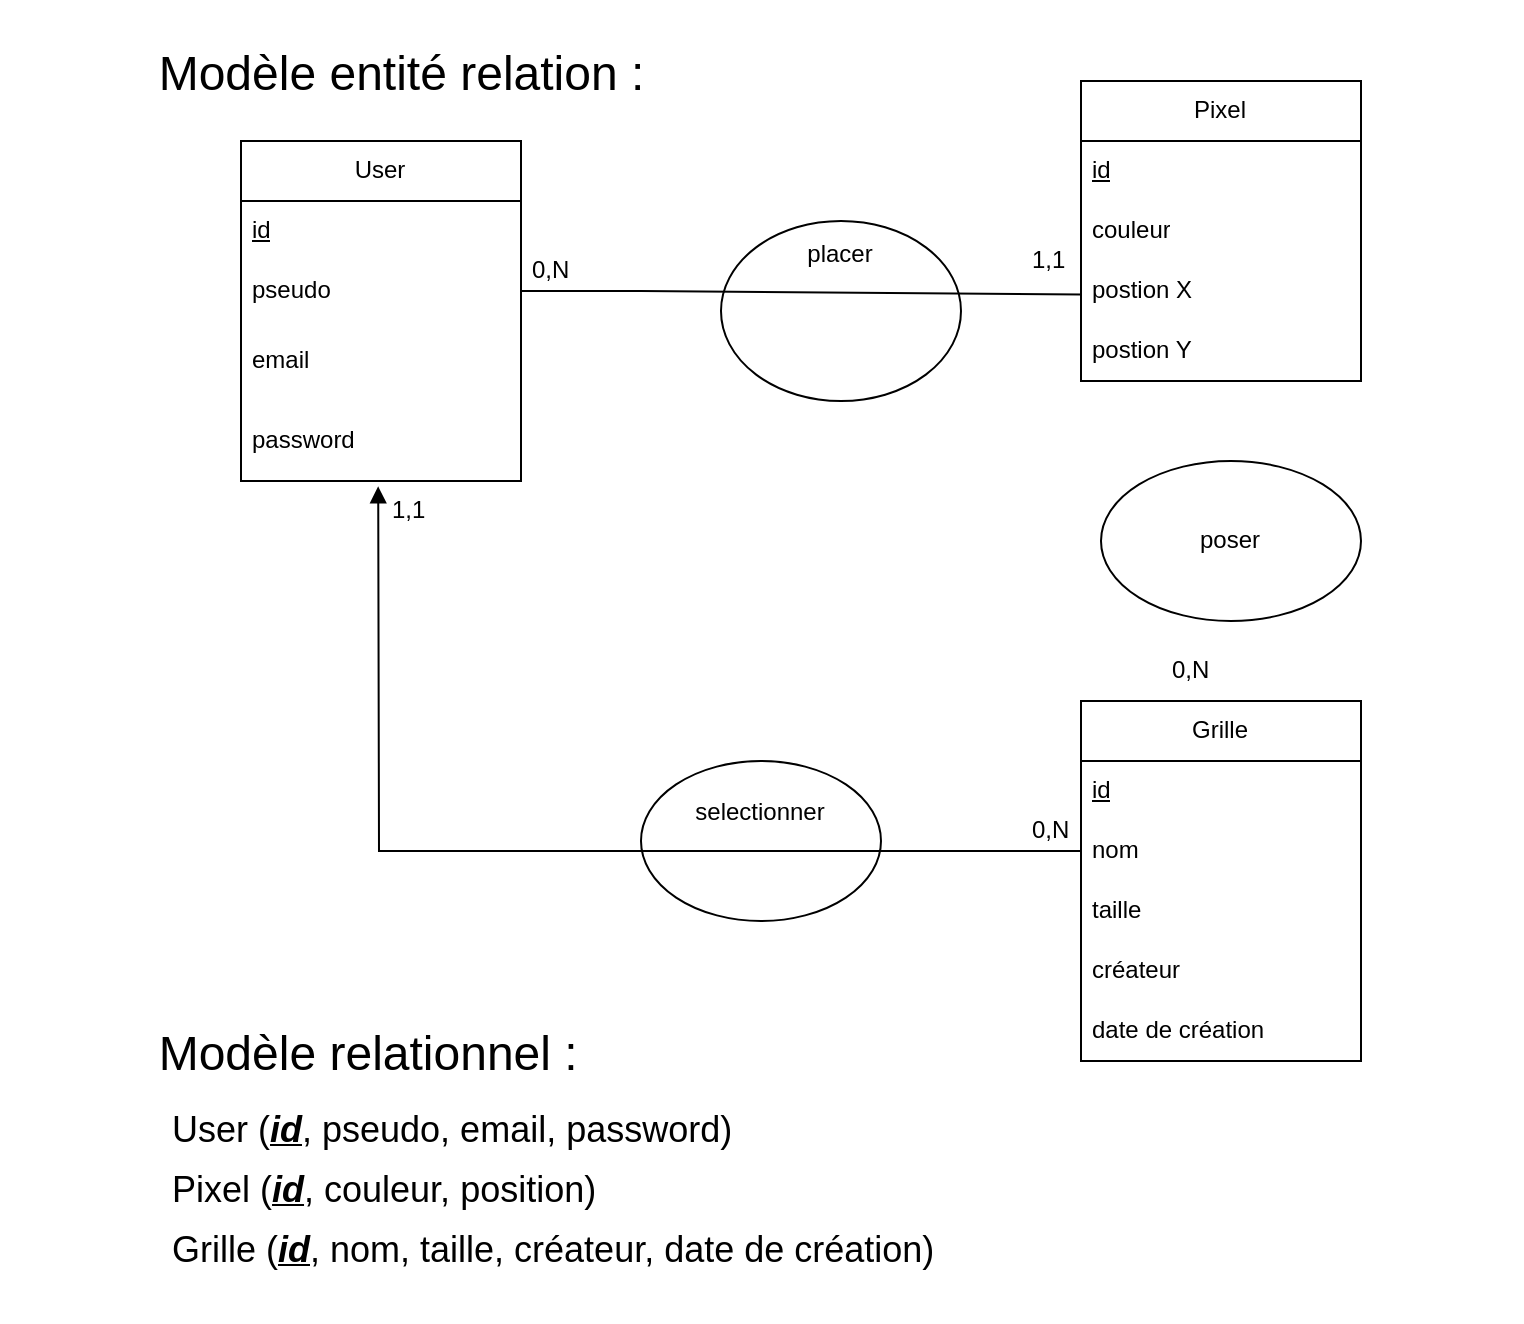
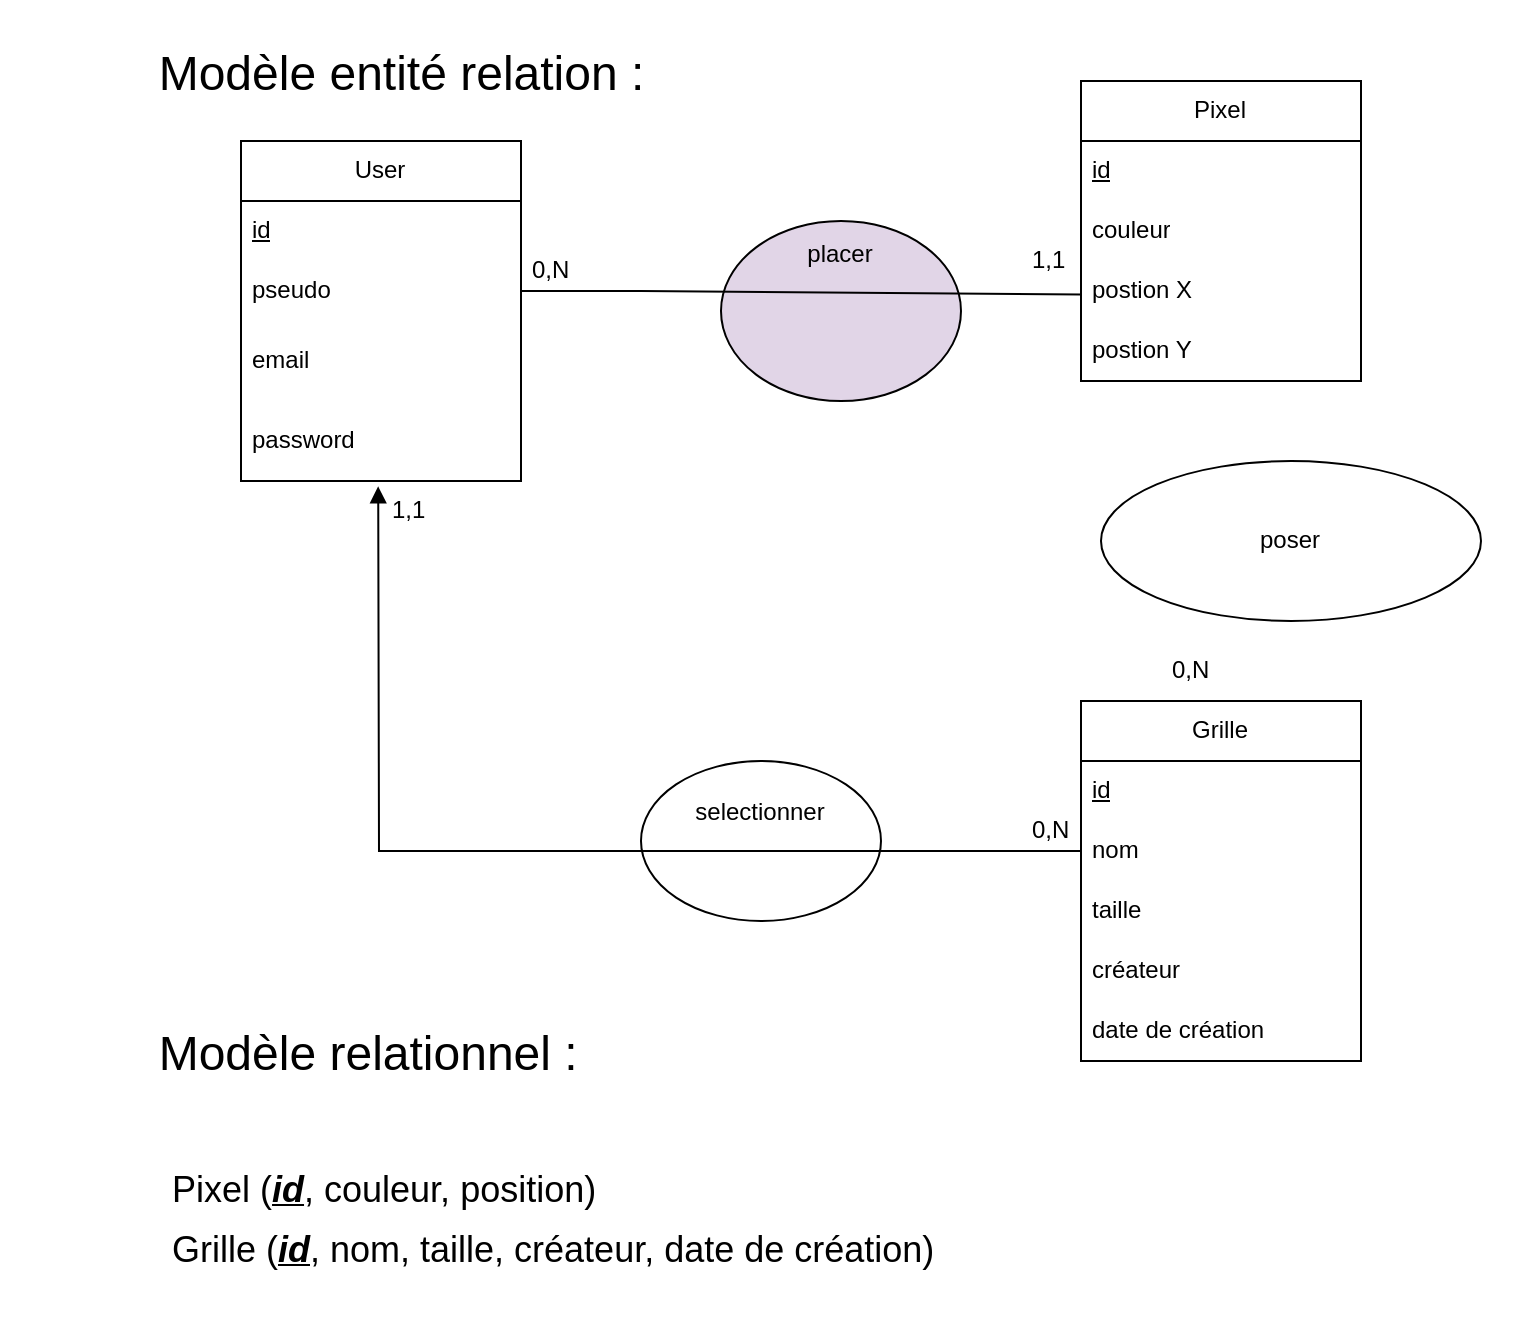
(841, 311) -> (841, 311)
(1231, 541) -> (1291, 541)
(481, 1131) -> none
